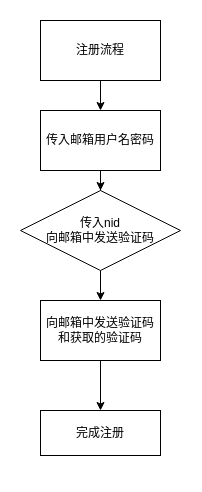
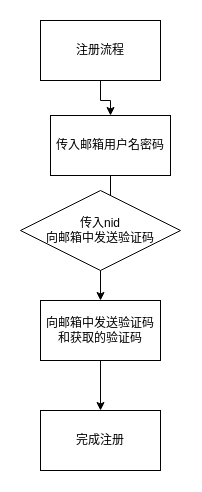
(101, 141) -> (111, 146)
(101, 433) -> (101, 441)
